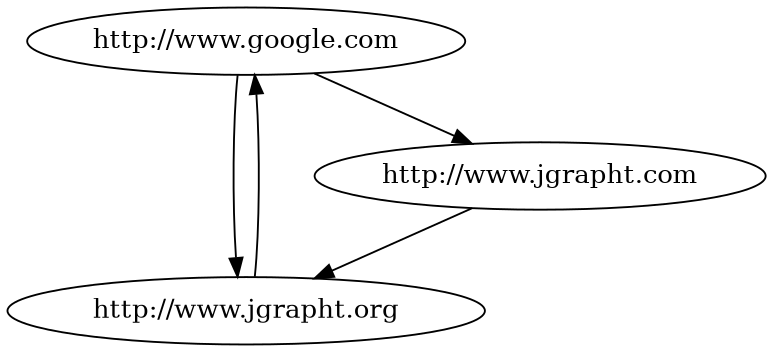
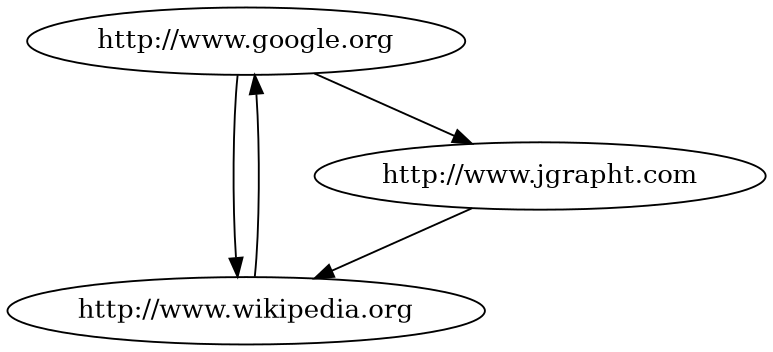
(246, 41) -> (246, 41)
(246, 311) -> (246, 311)
